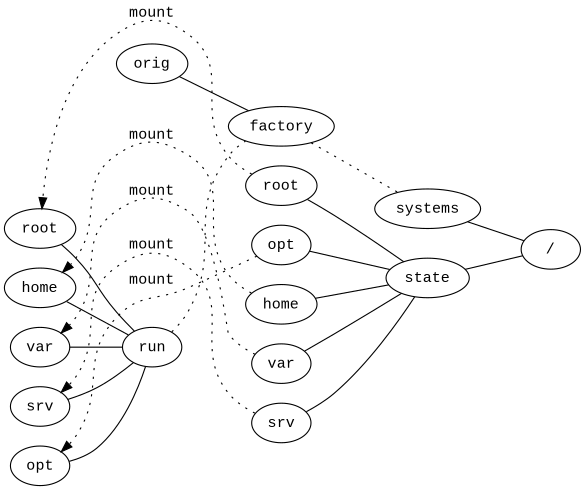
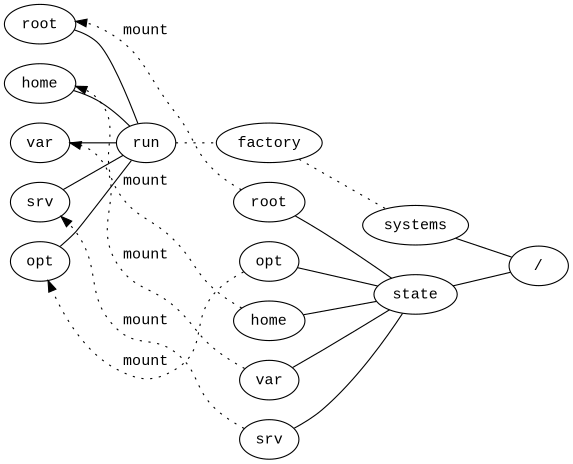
(152, 64) -> none
